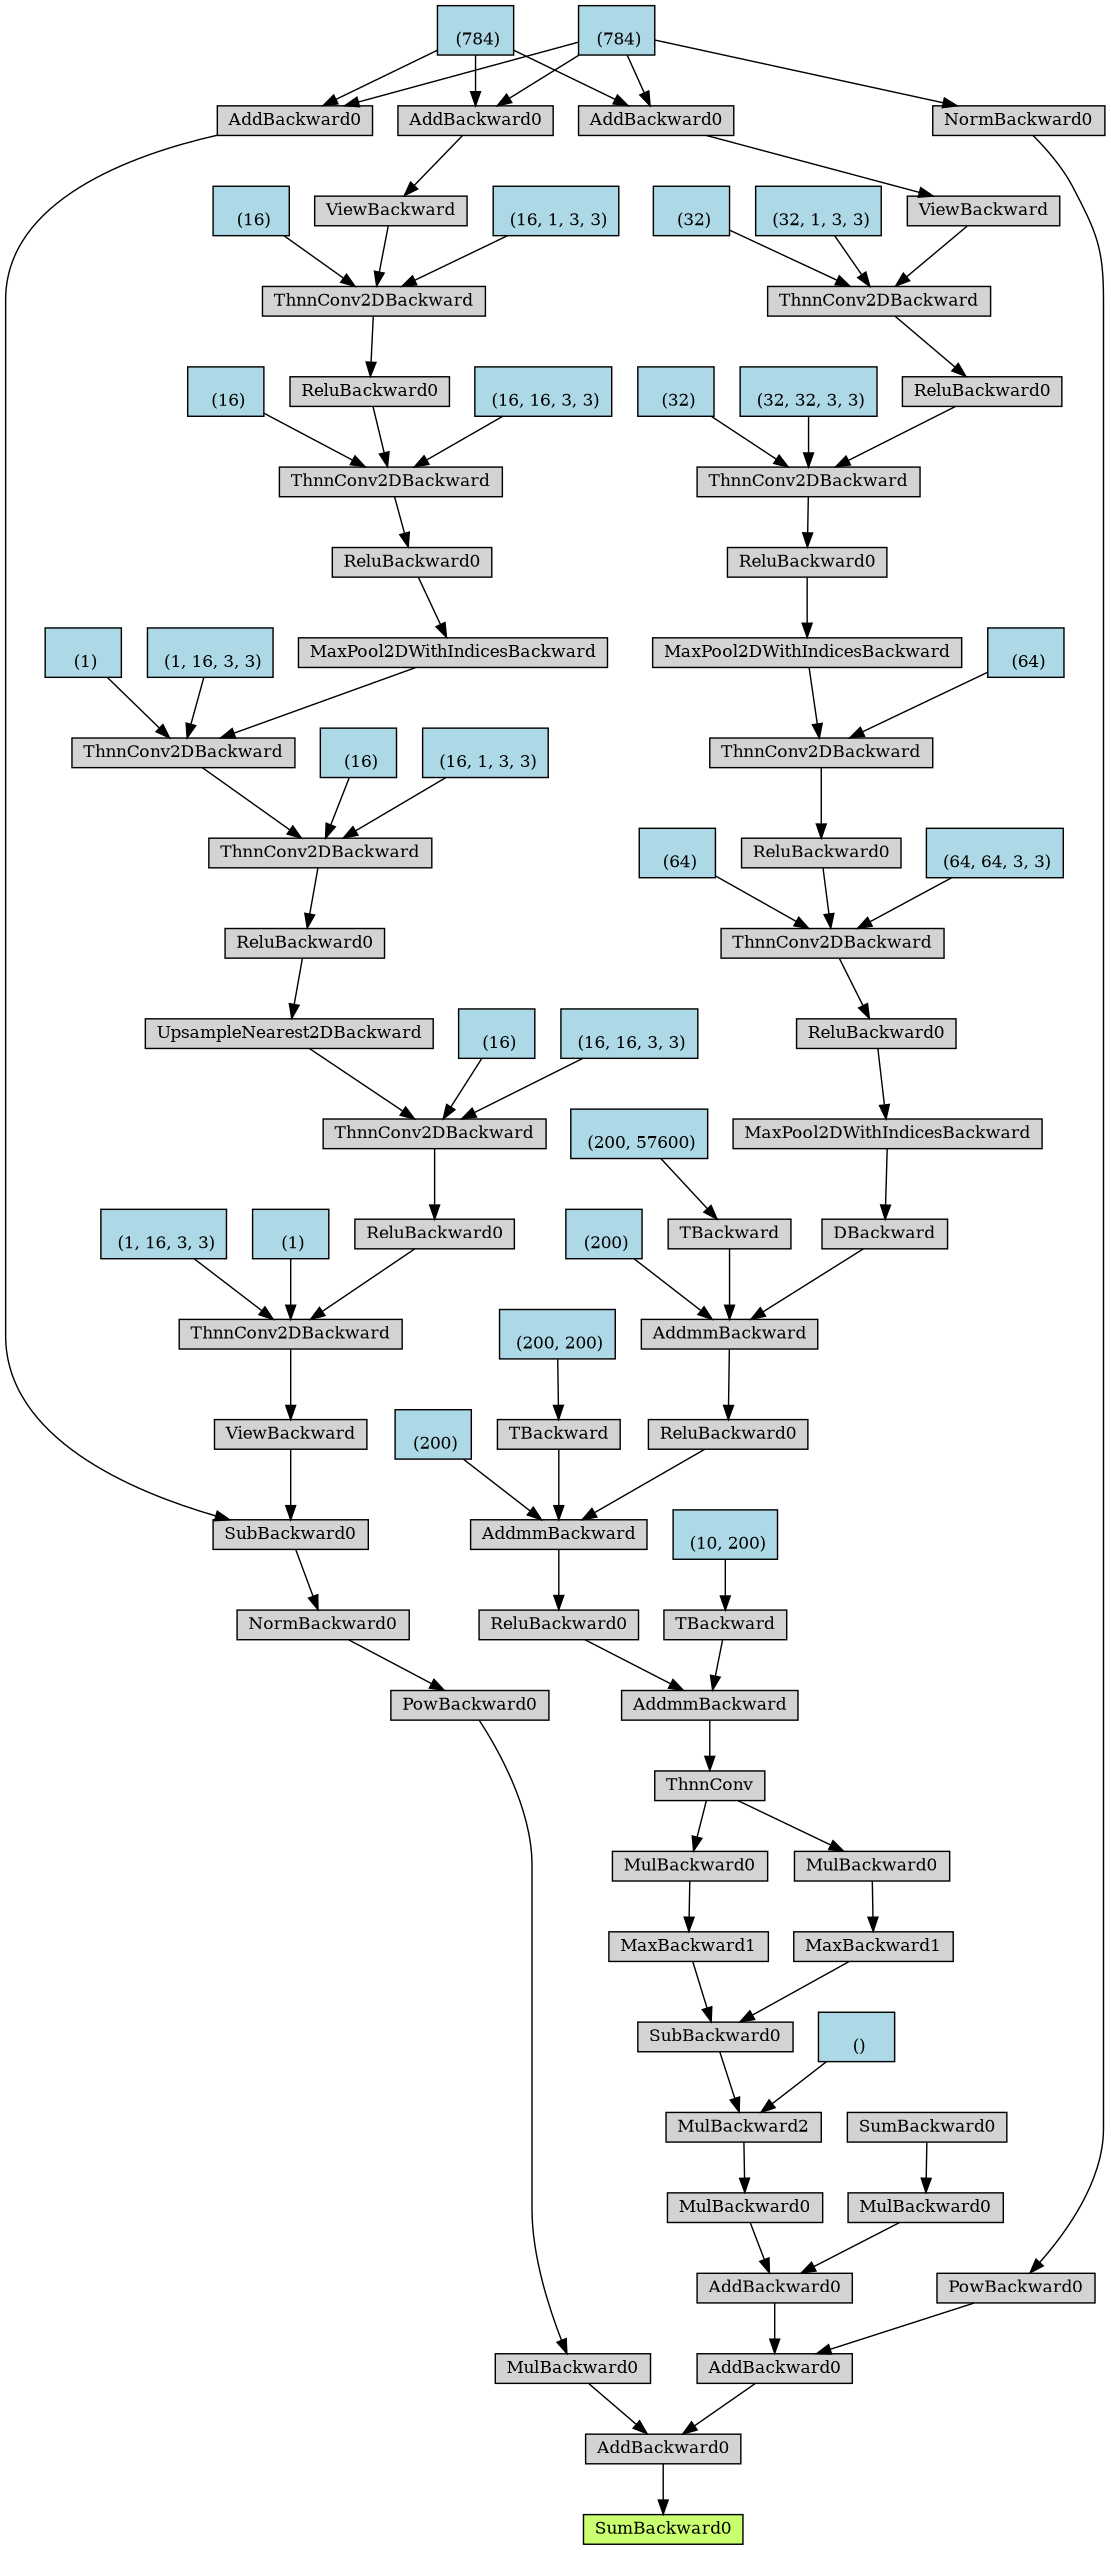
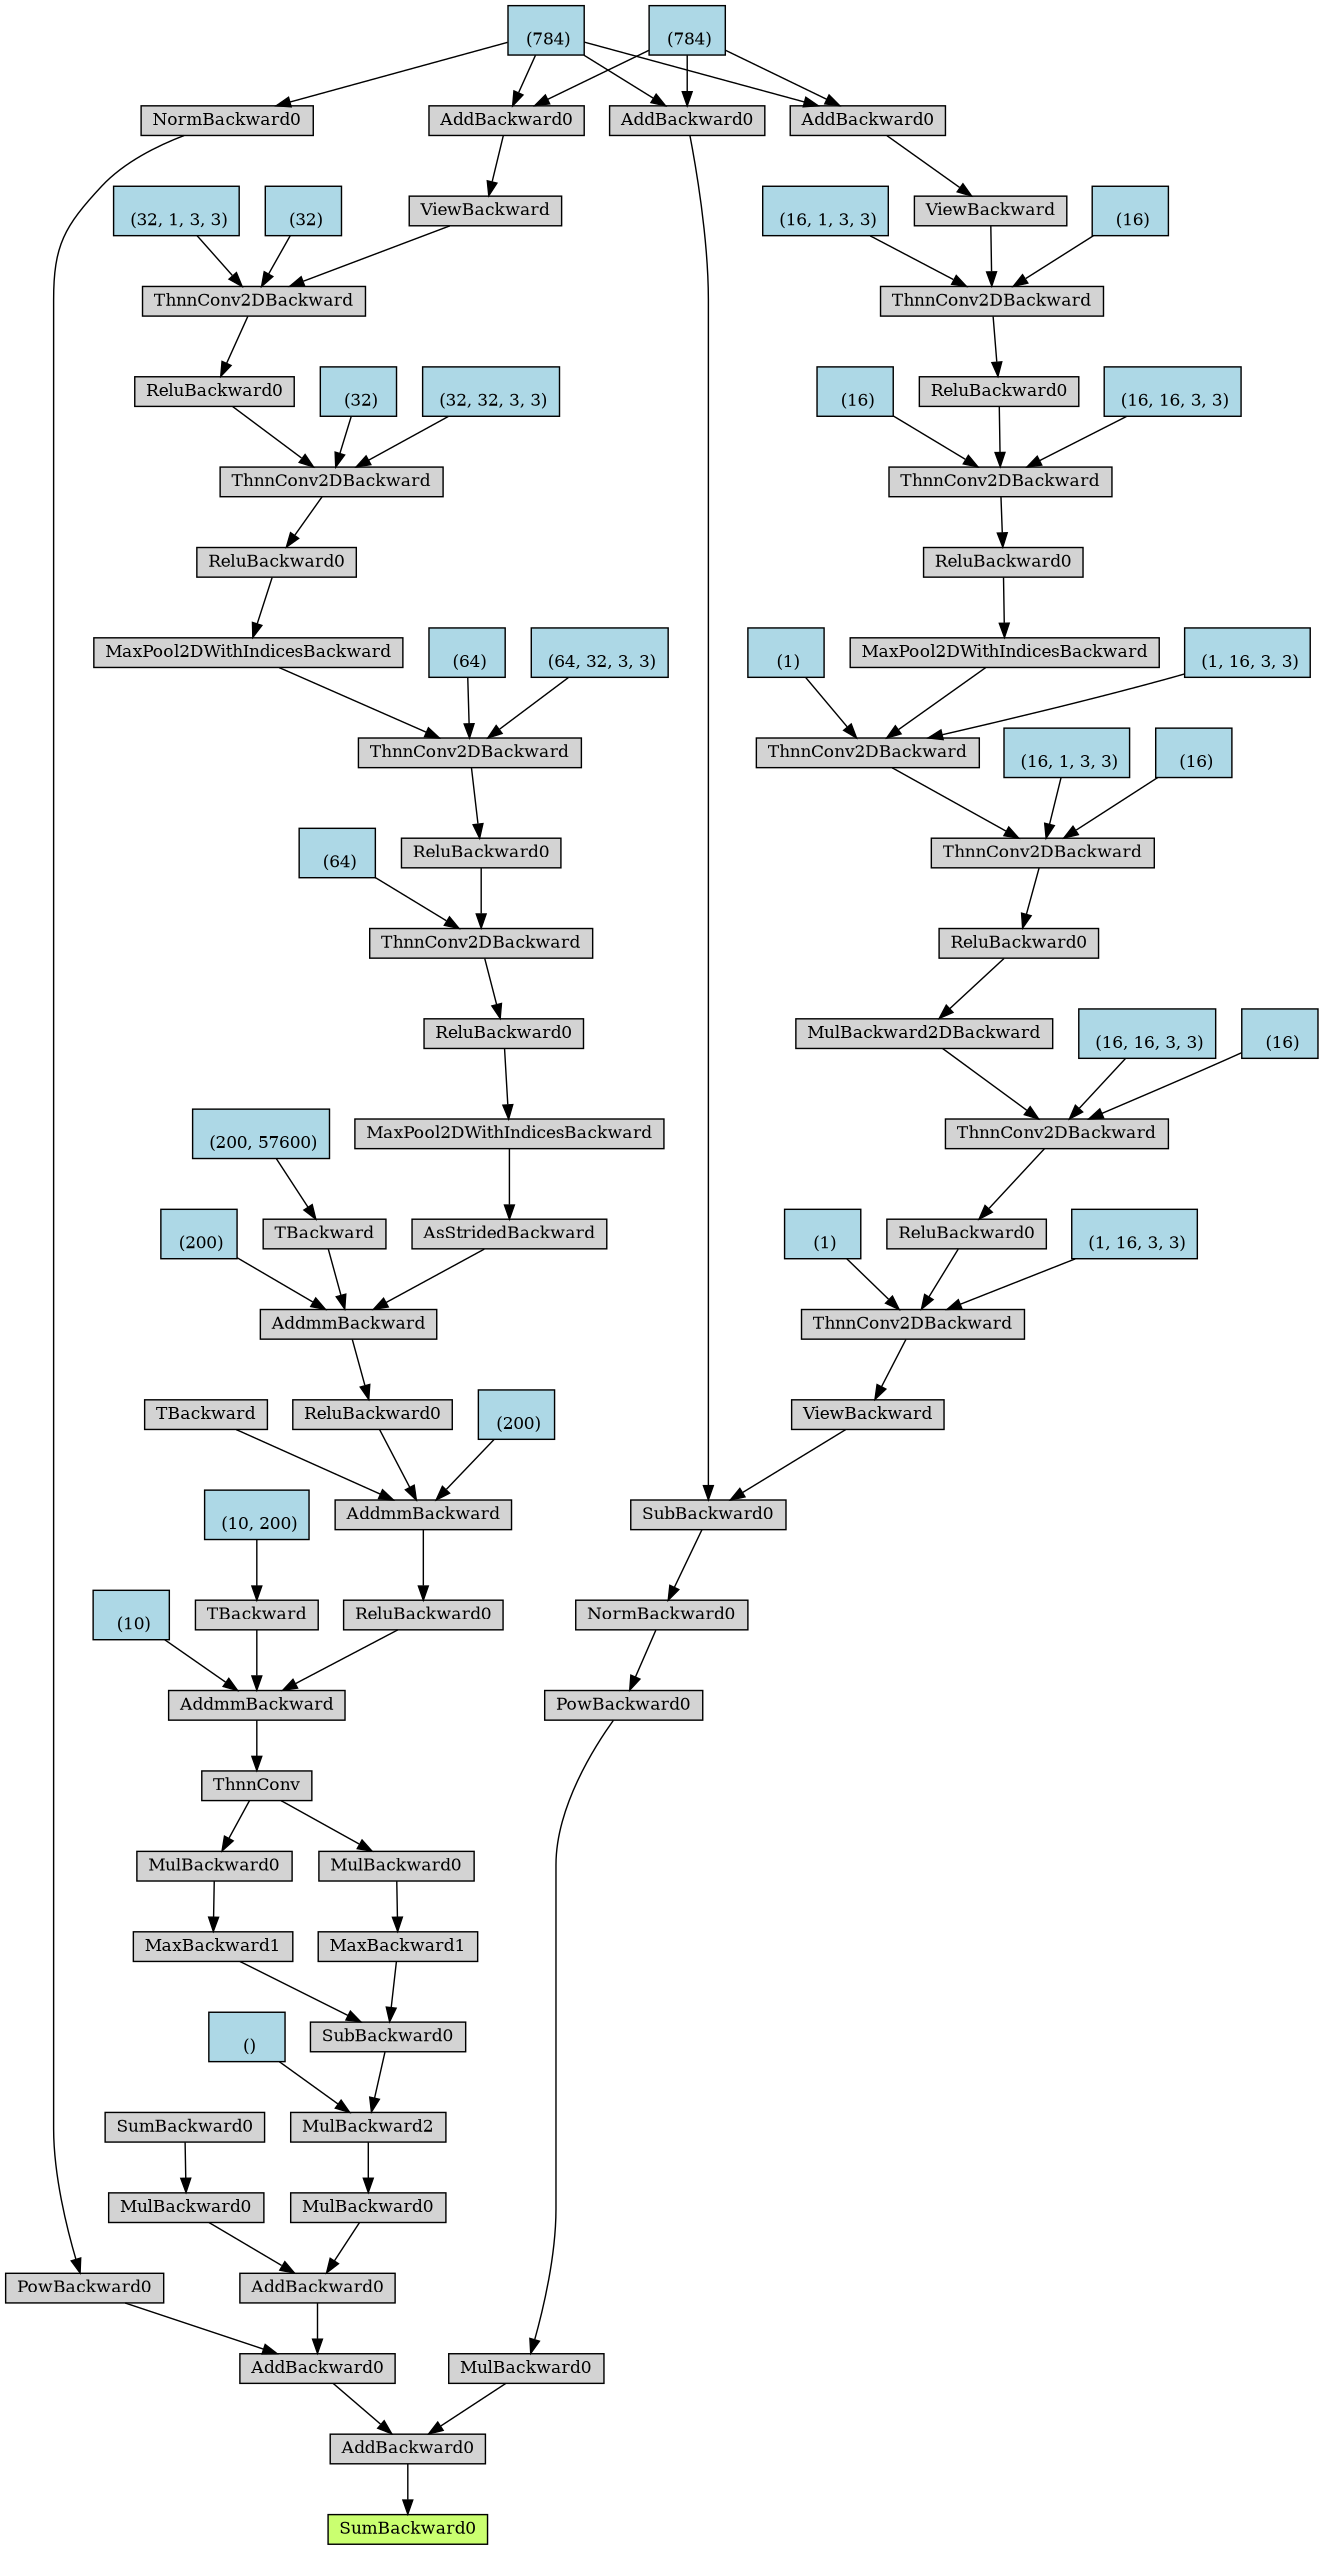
none -> (600, 653)
(995, 853) -> none
(289, 1034) -> (924, 1034)
(885, 1234) -> (509, 1234)
(557, 1334) -> none
none -> (131, 1615)
